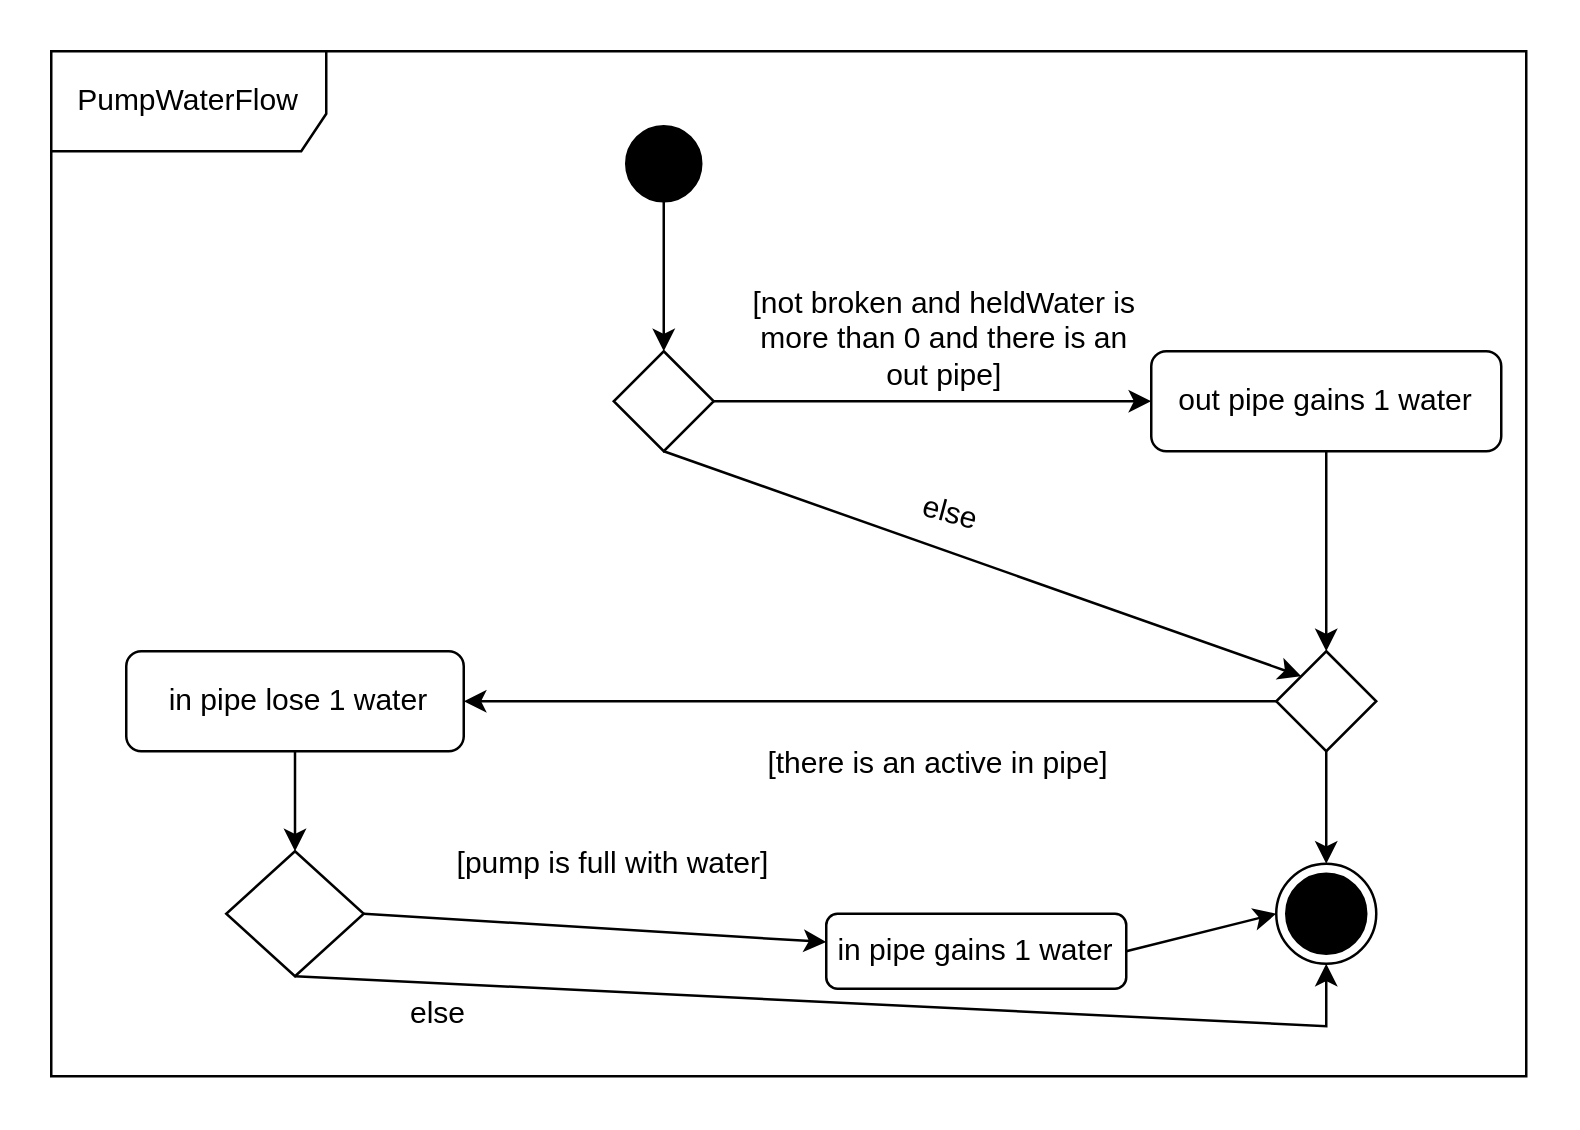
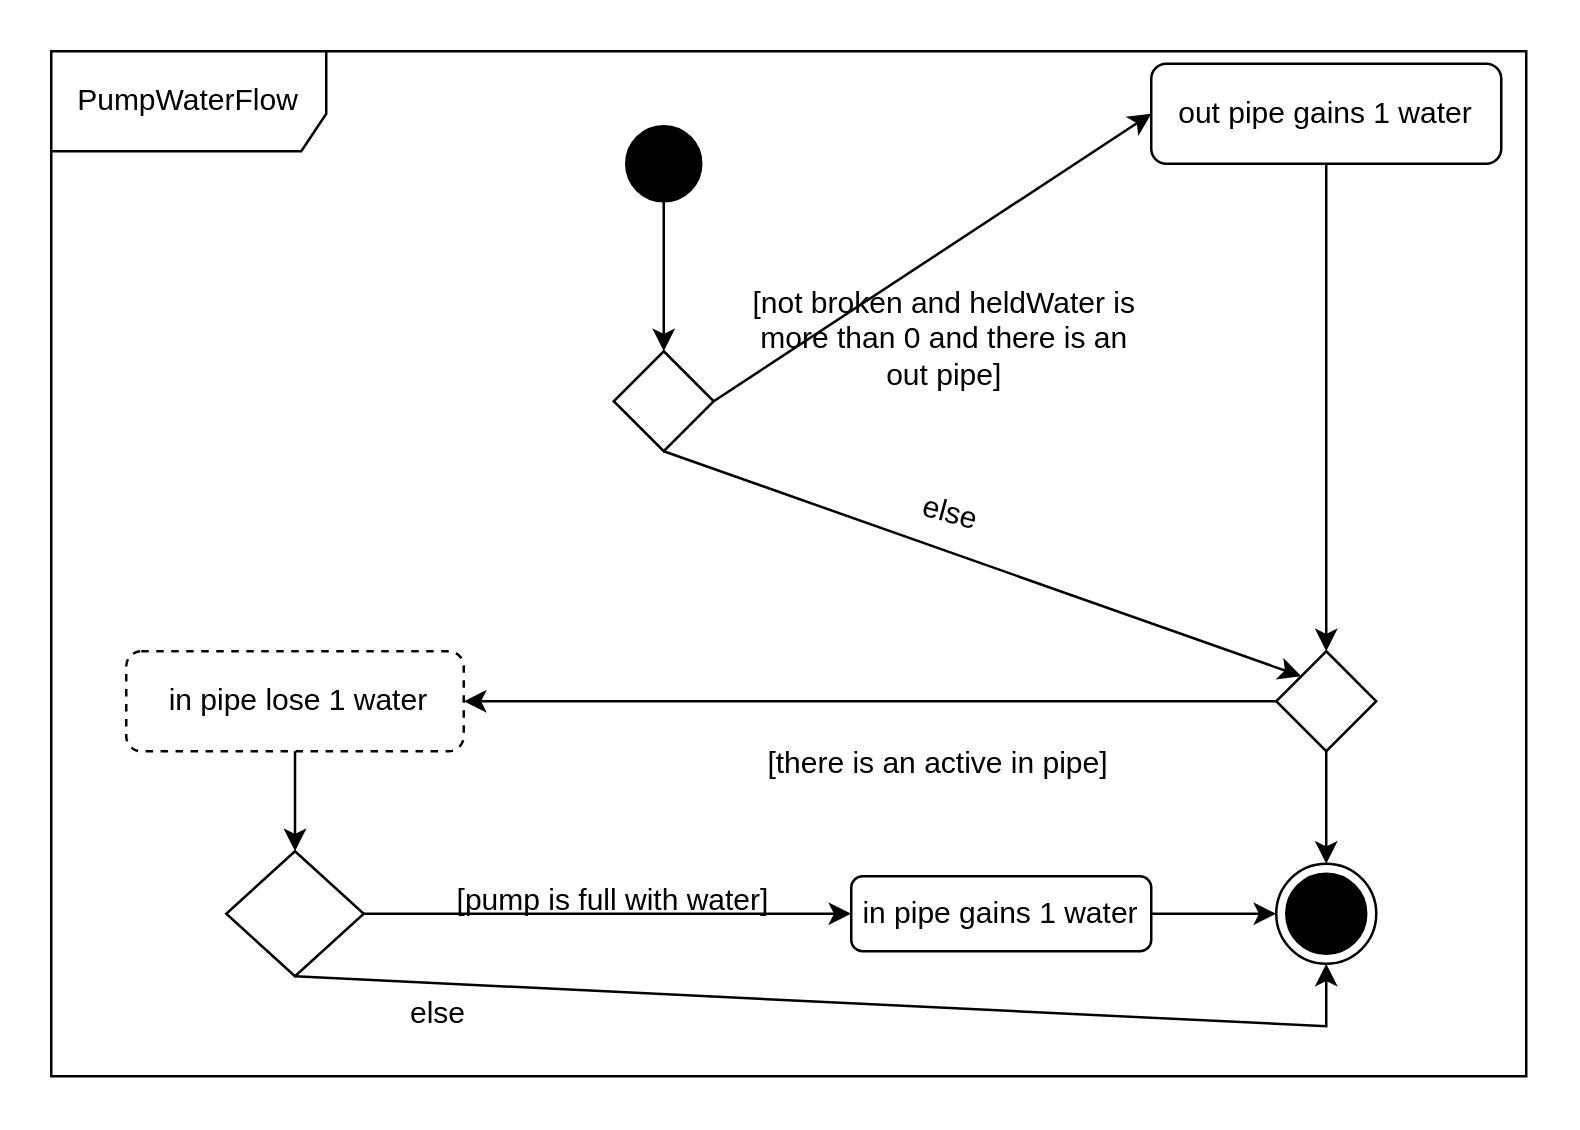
(1326, 401) -> (1326, 114)
(295, 701) -> (295, 701)
(614, 864) -> (614, 901)
(976, 951) -> (1001, 914)
